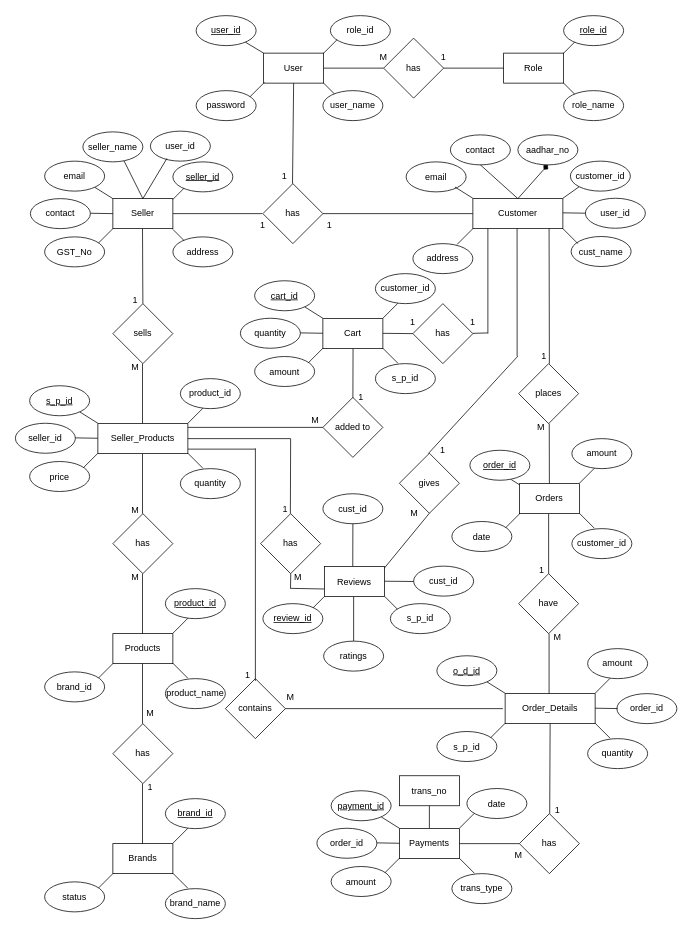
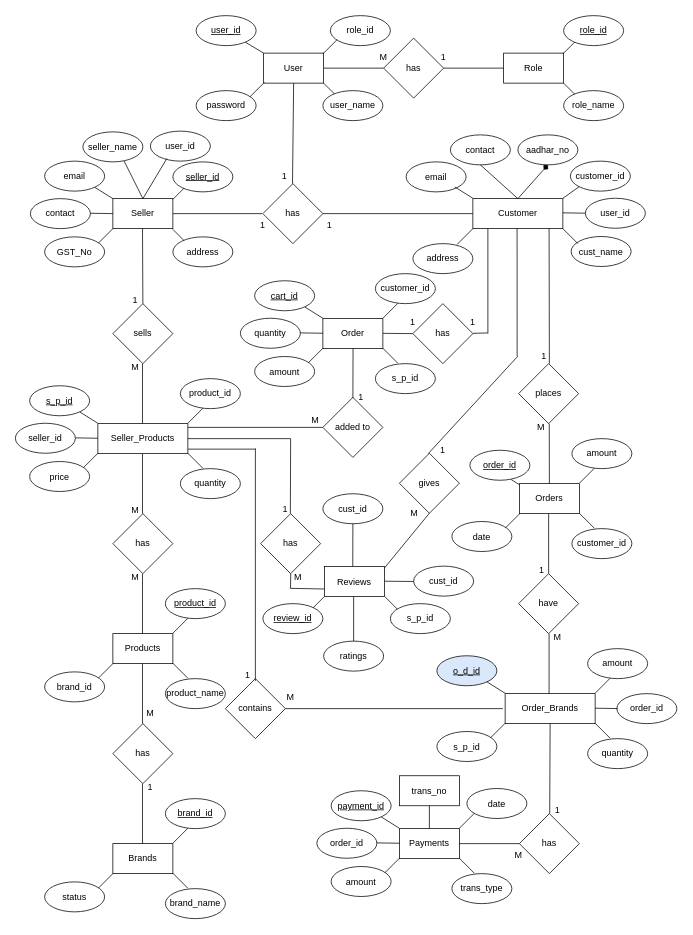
(353, 333) -> (353, 333)
(467, 671) -> (467, 671)
(550, 708) -> (550, 708)
